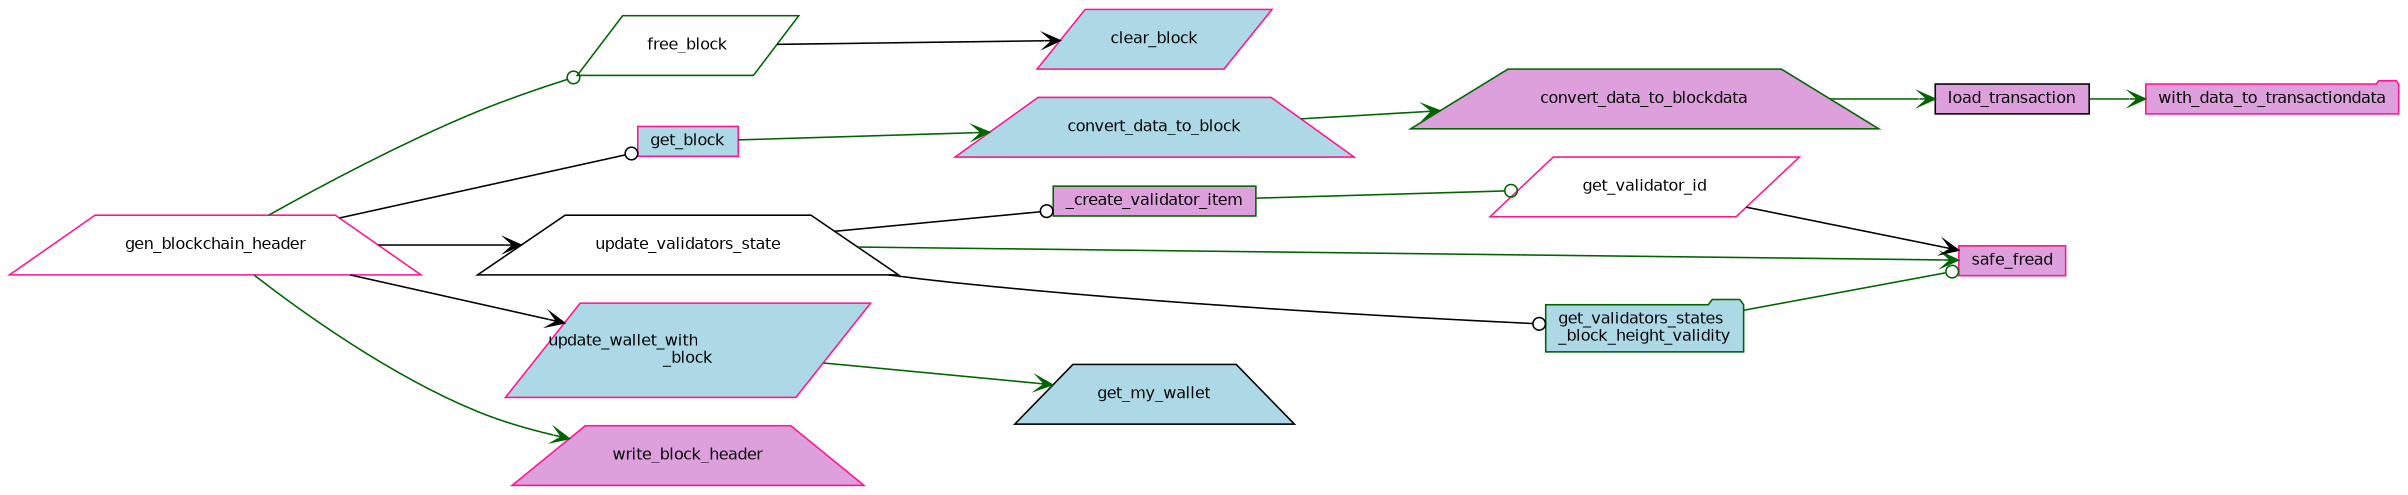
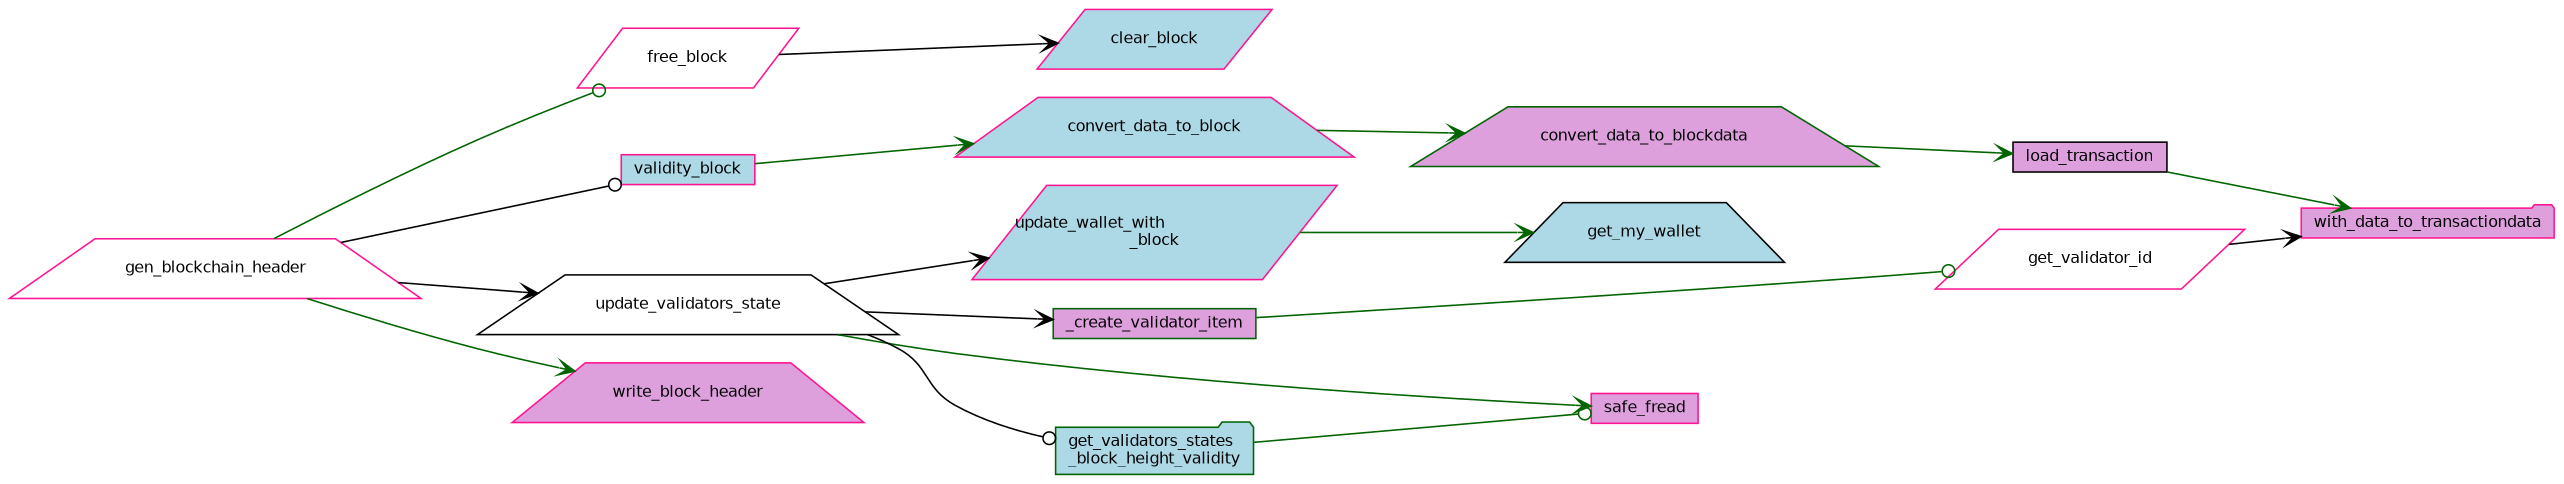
(688, 46) -> (688, 58)
(688, 141) -> (688, 170)
(937, 222) -> (951, 315)
(1845, 227) -> (2257, 241)
(449, 297) -> (899, 272)
